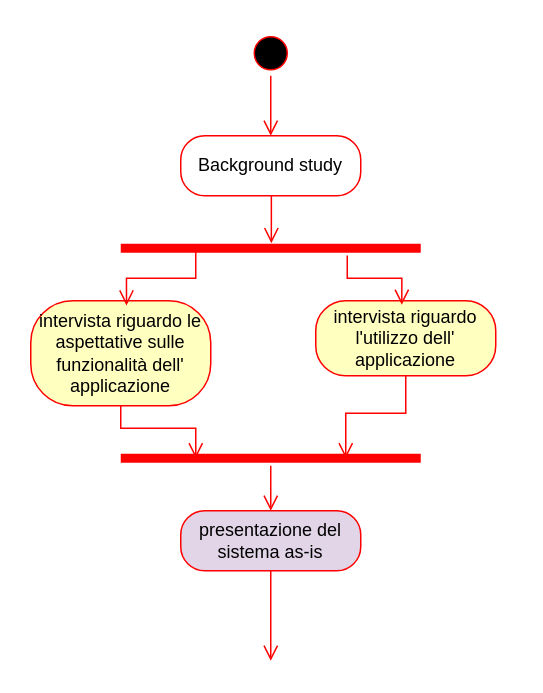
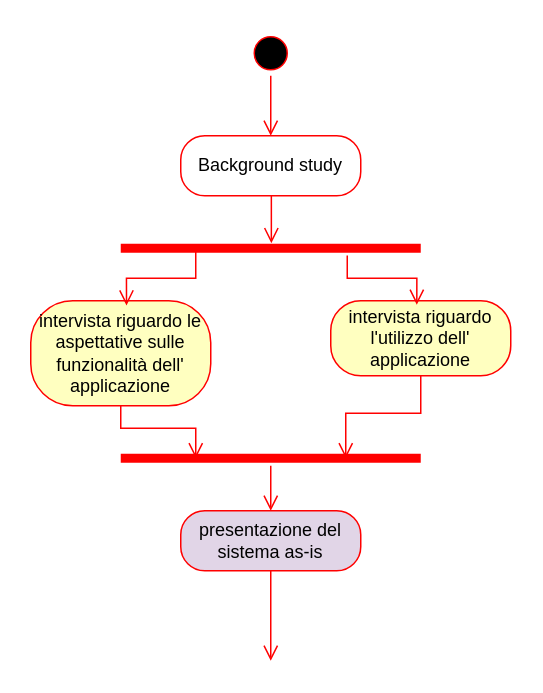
(406, 338) -> (421, 338)
